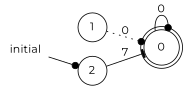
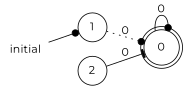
(125, 53) -> (125, 53)
(60, 61) -> (60, 38)
